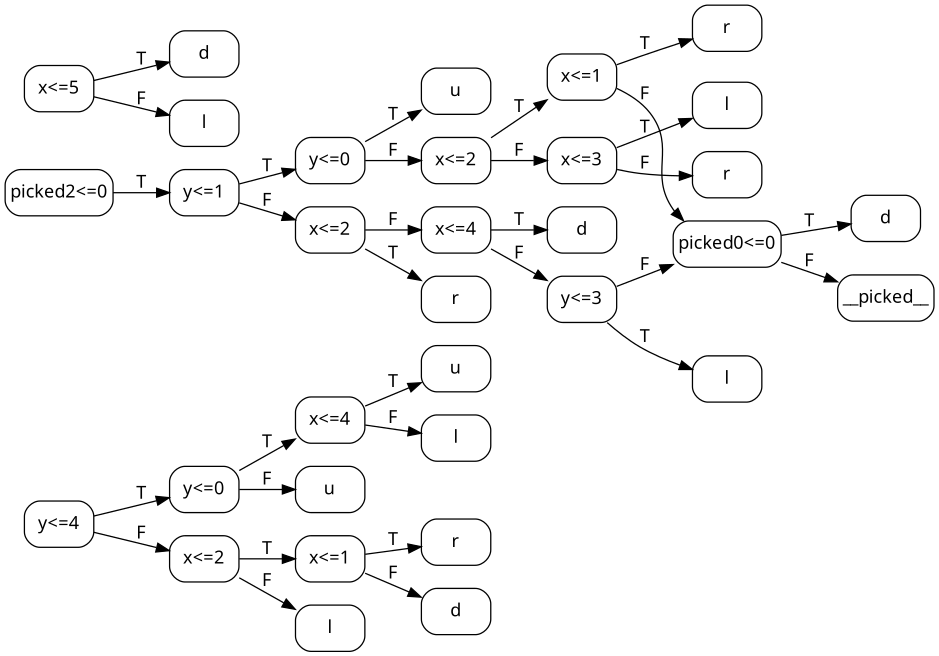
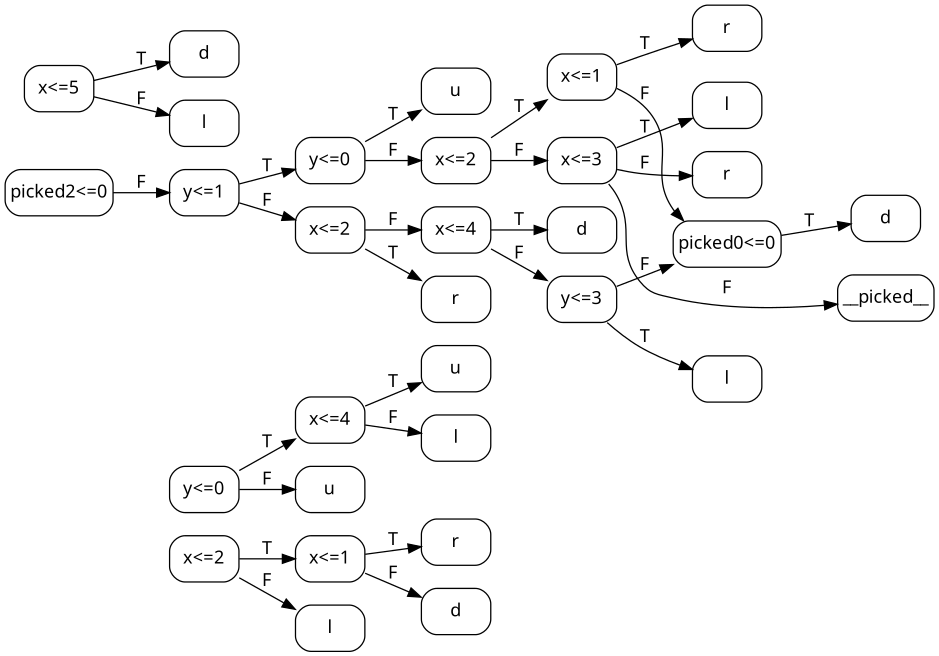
(141, 183) -> (141, 183)
(803, 270) -> (677, 299)
(59, 524) -> none
